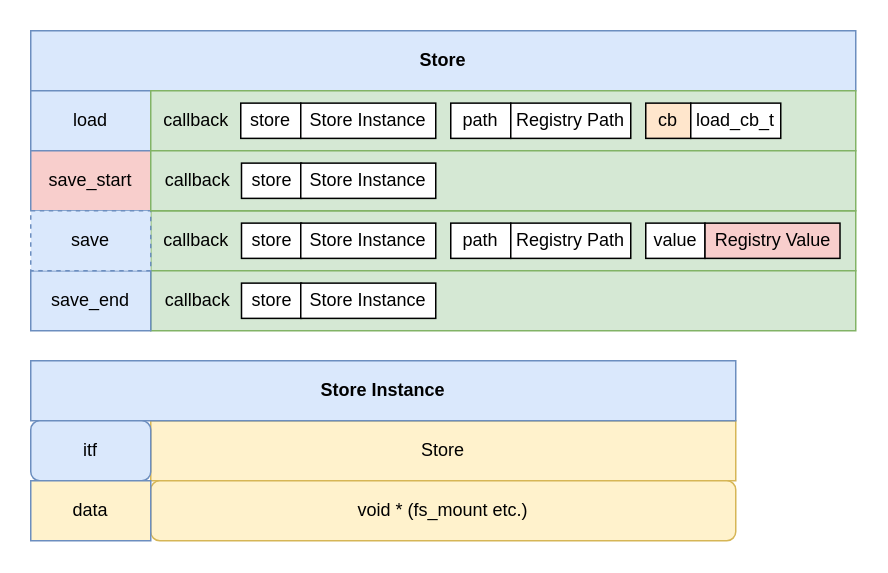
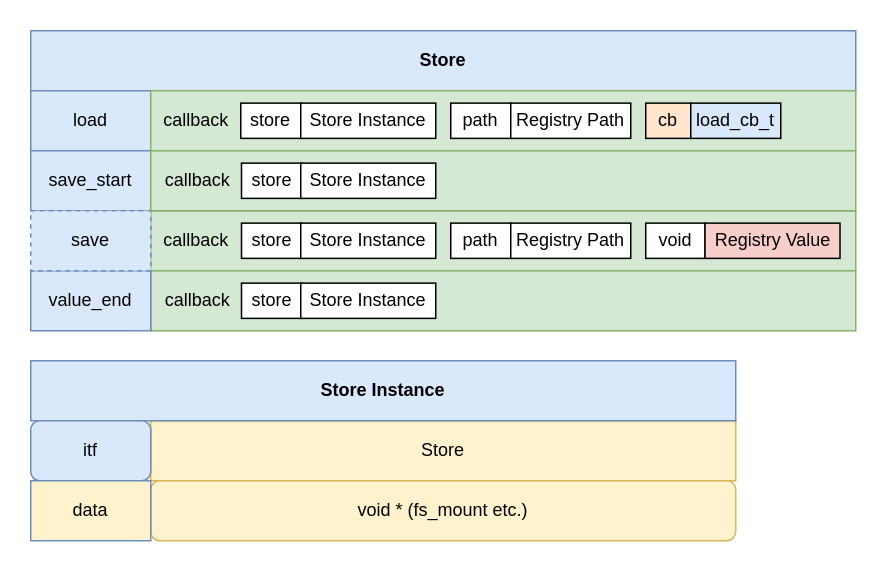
(736, 121) -> (736, 121)
(91, 181) -> (91, 181)
(676, 241) -> (676, 241)
(91, 301) -> (91, 301)
